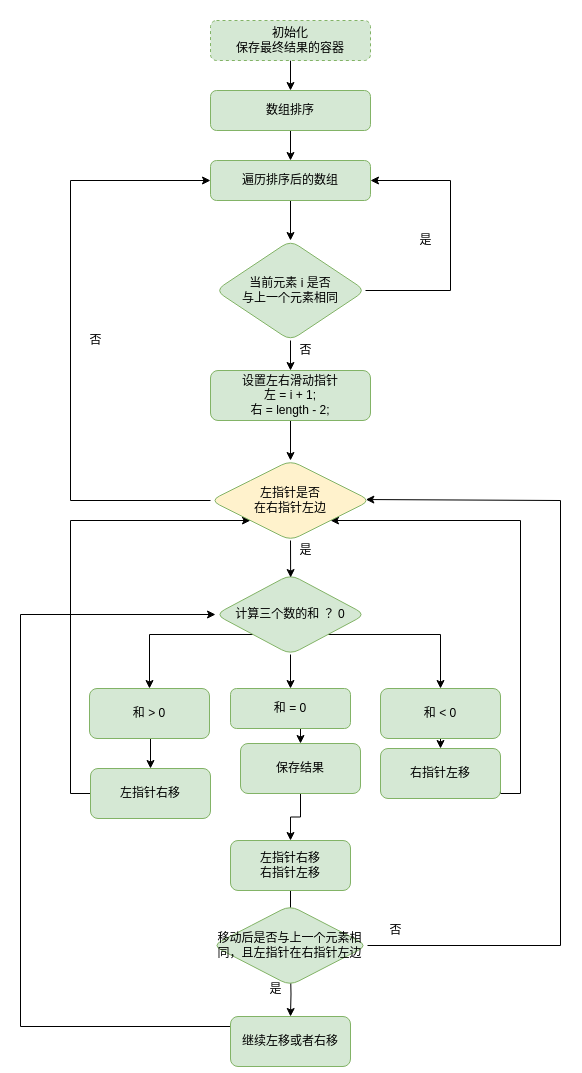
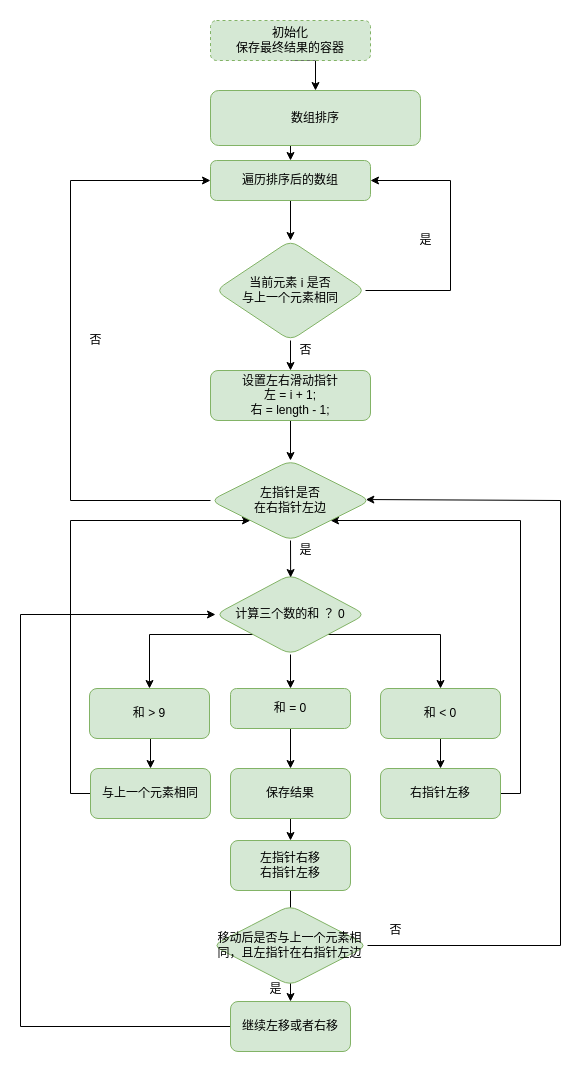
(291, 111) -> (316, 118)
(291, 396) -> (291, 396)
(291, 501) -> (291, 501)
(150, 714) -> (150, 714)
(301, 769) -> (291, 794)
(441, 774) -> (441, 794)
(151, 794) -> (151, 794)
(291, 1042) -> (291, 1027)
